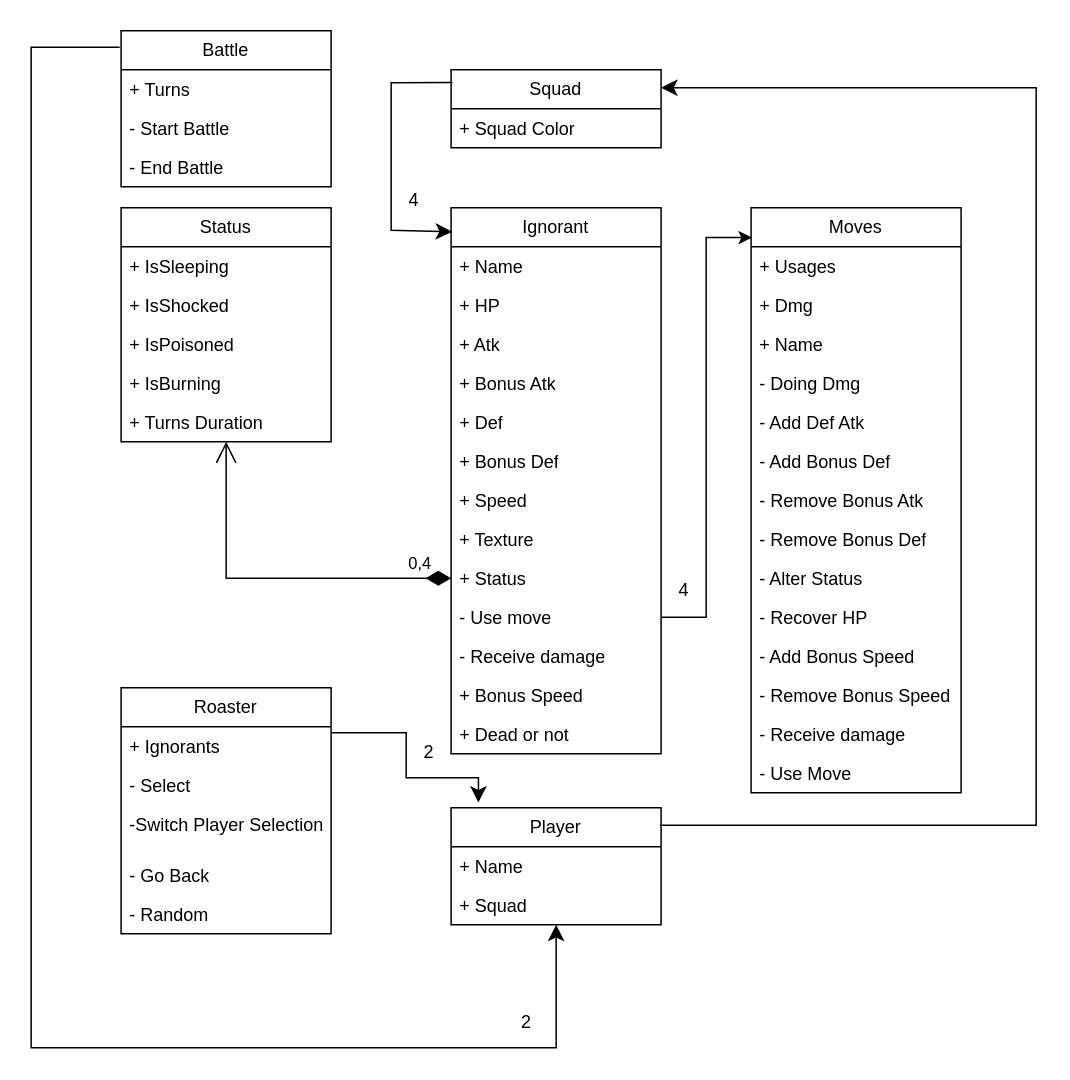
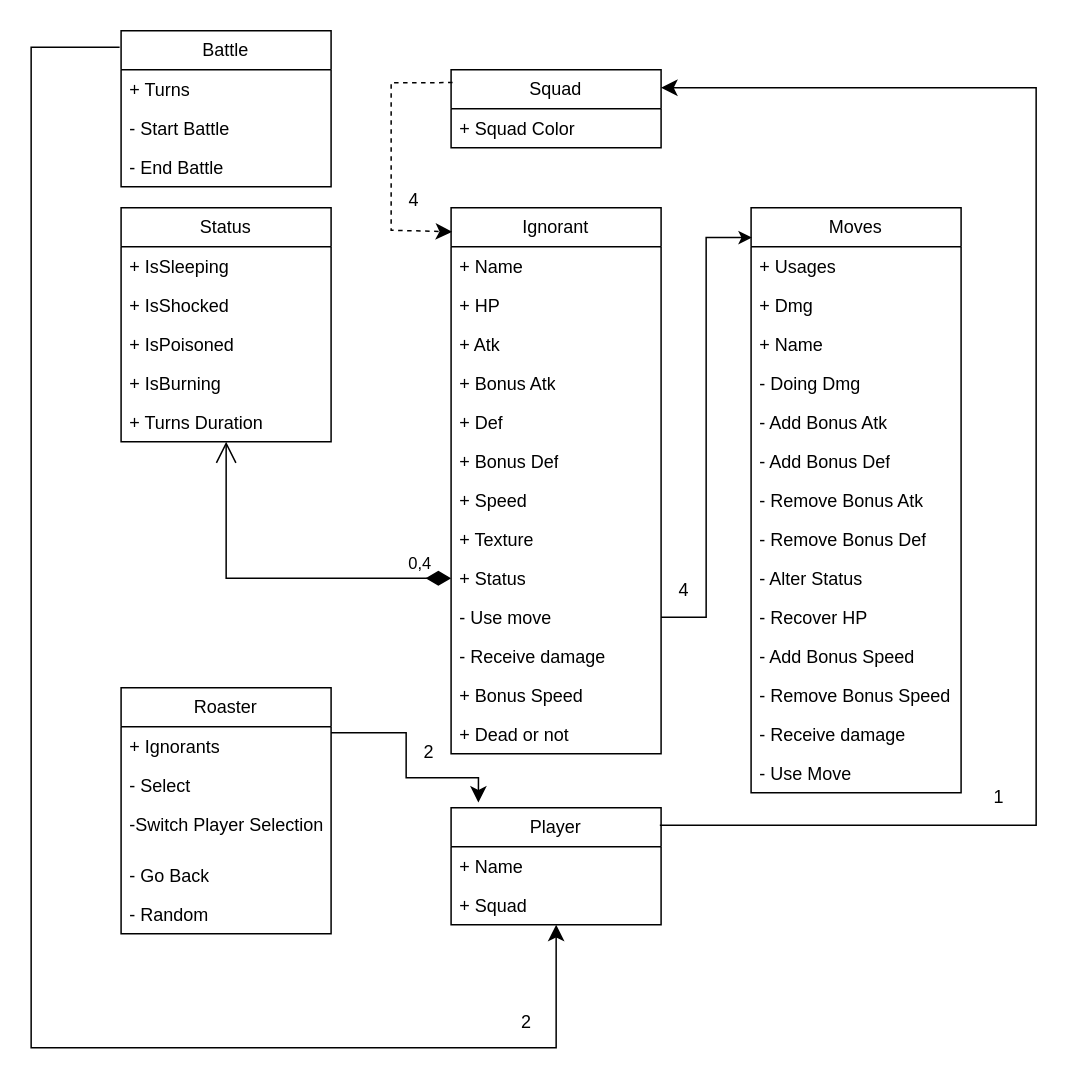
(391, 150) -> (391, 150)
(818, 424) -> (828, 424)
none -> (998, 797)
